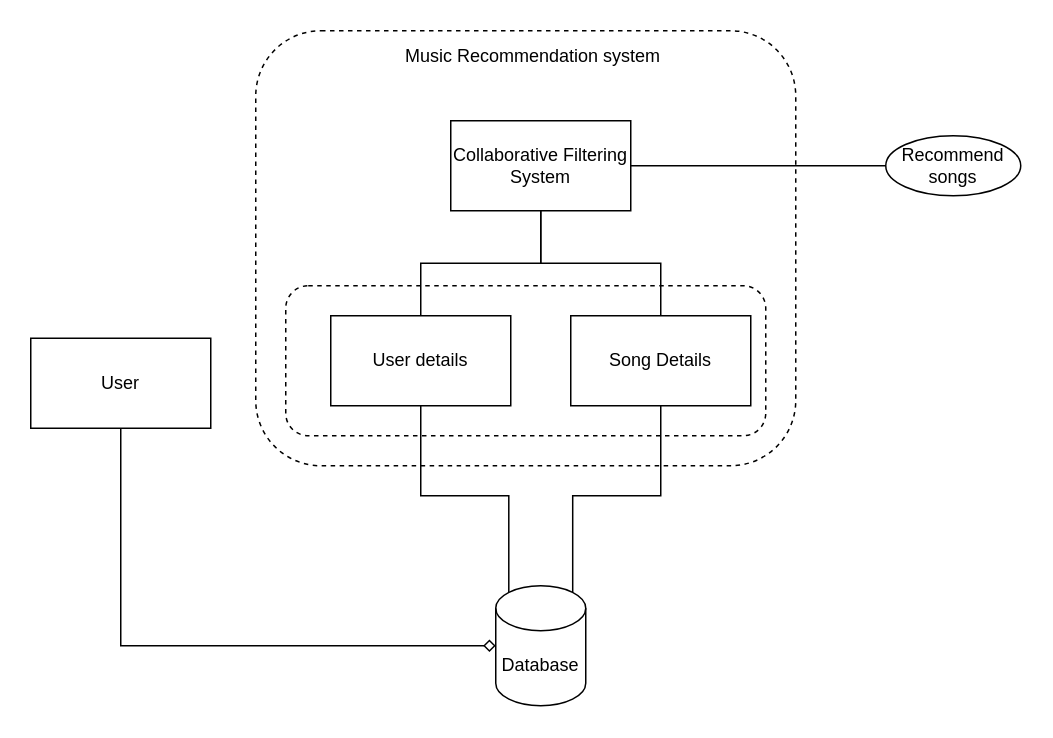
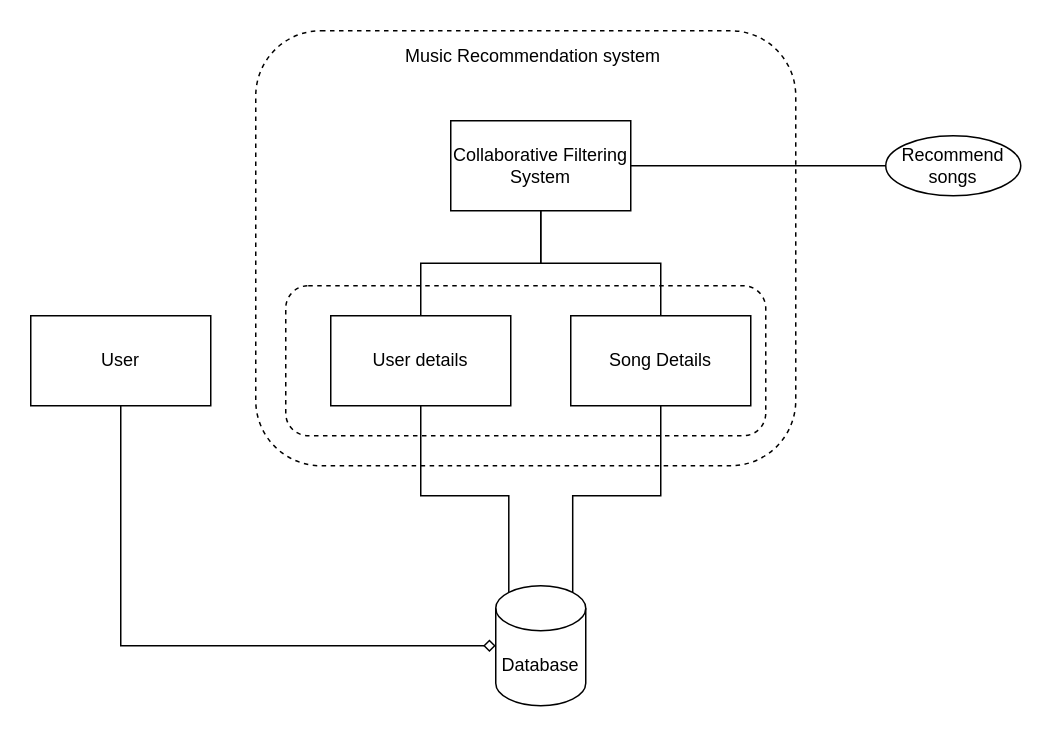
(121, 383) -> (121, 361)
